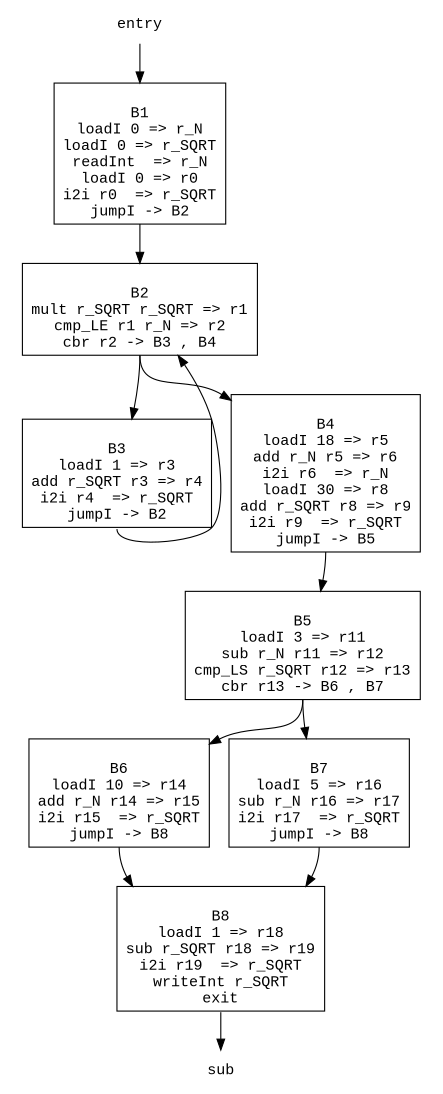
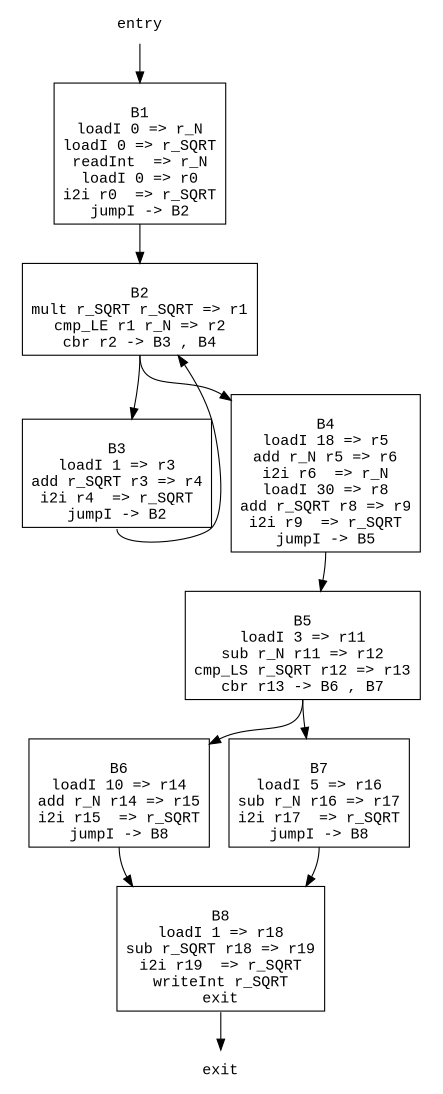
(221, 1070) -> (221, 1070)
